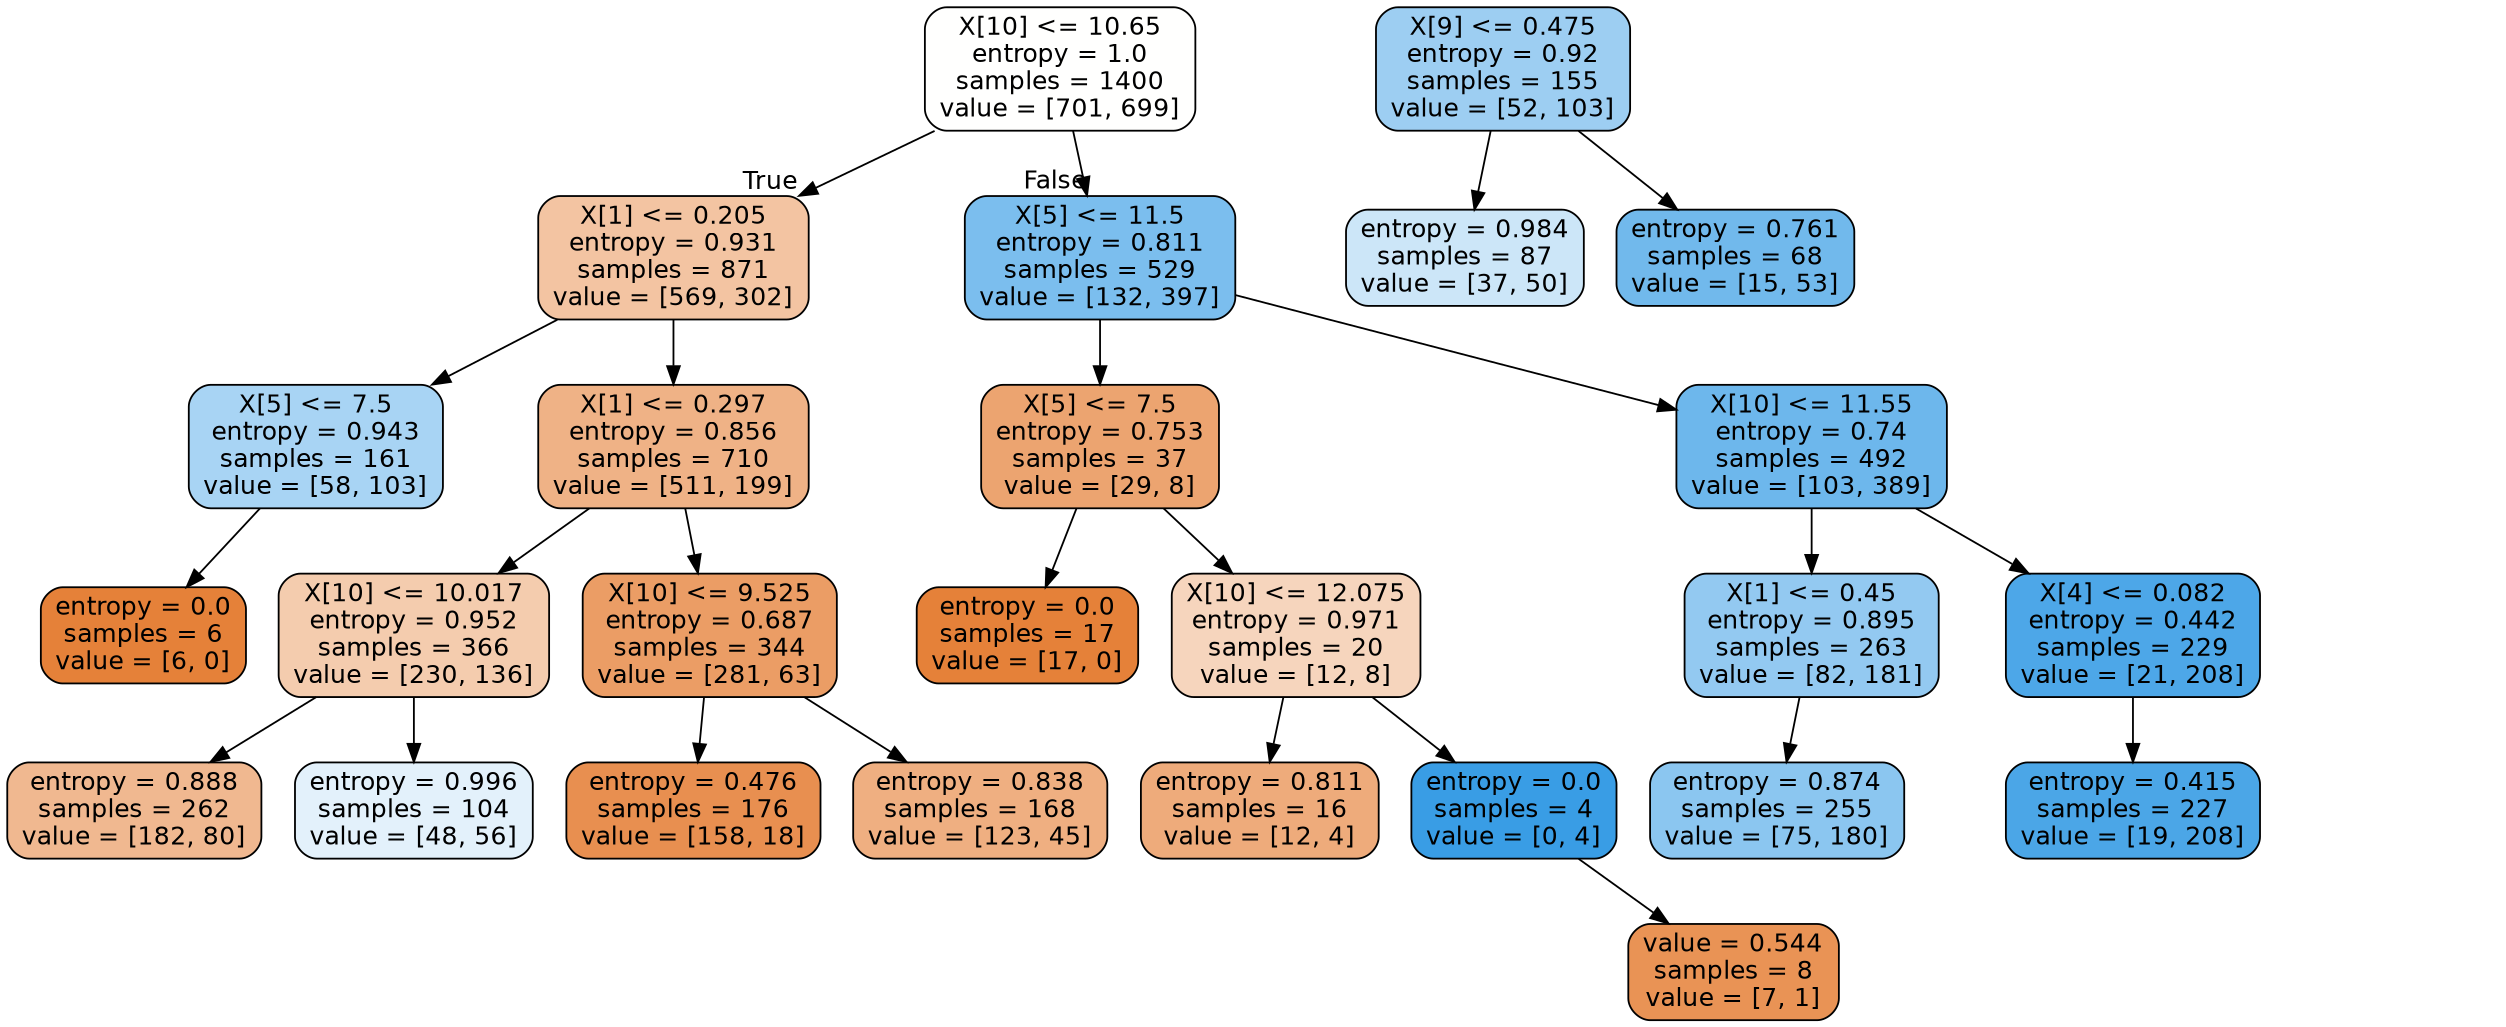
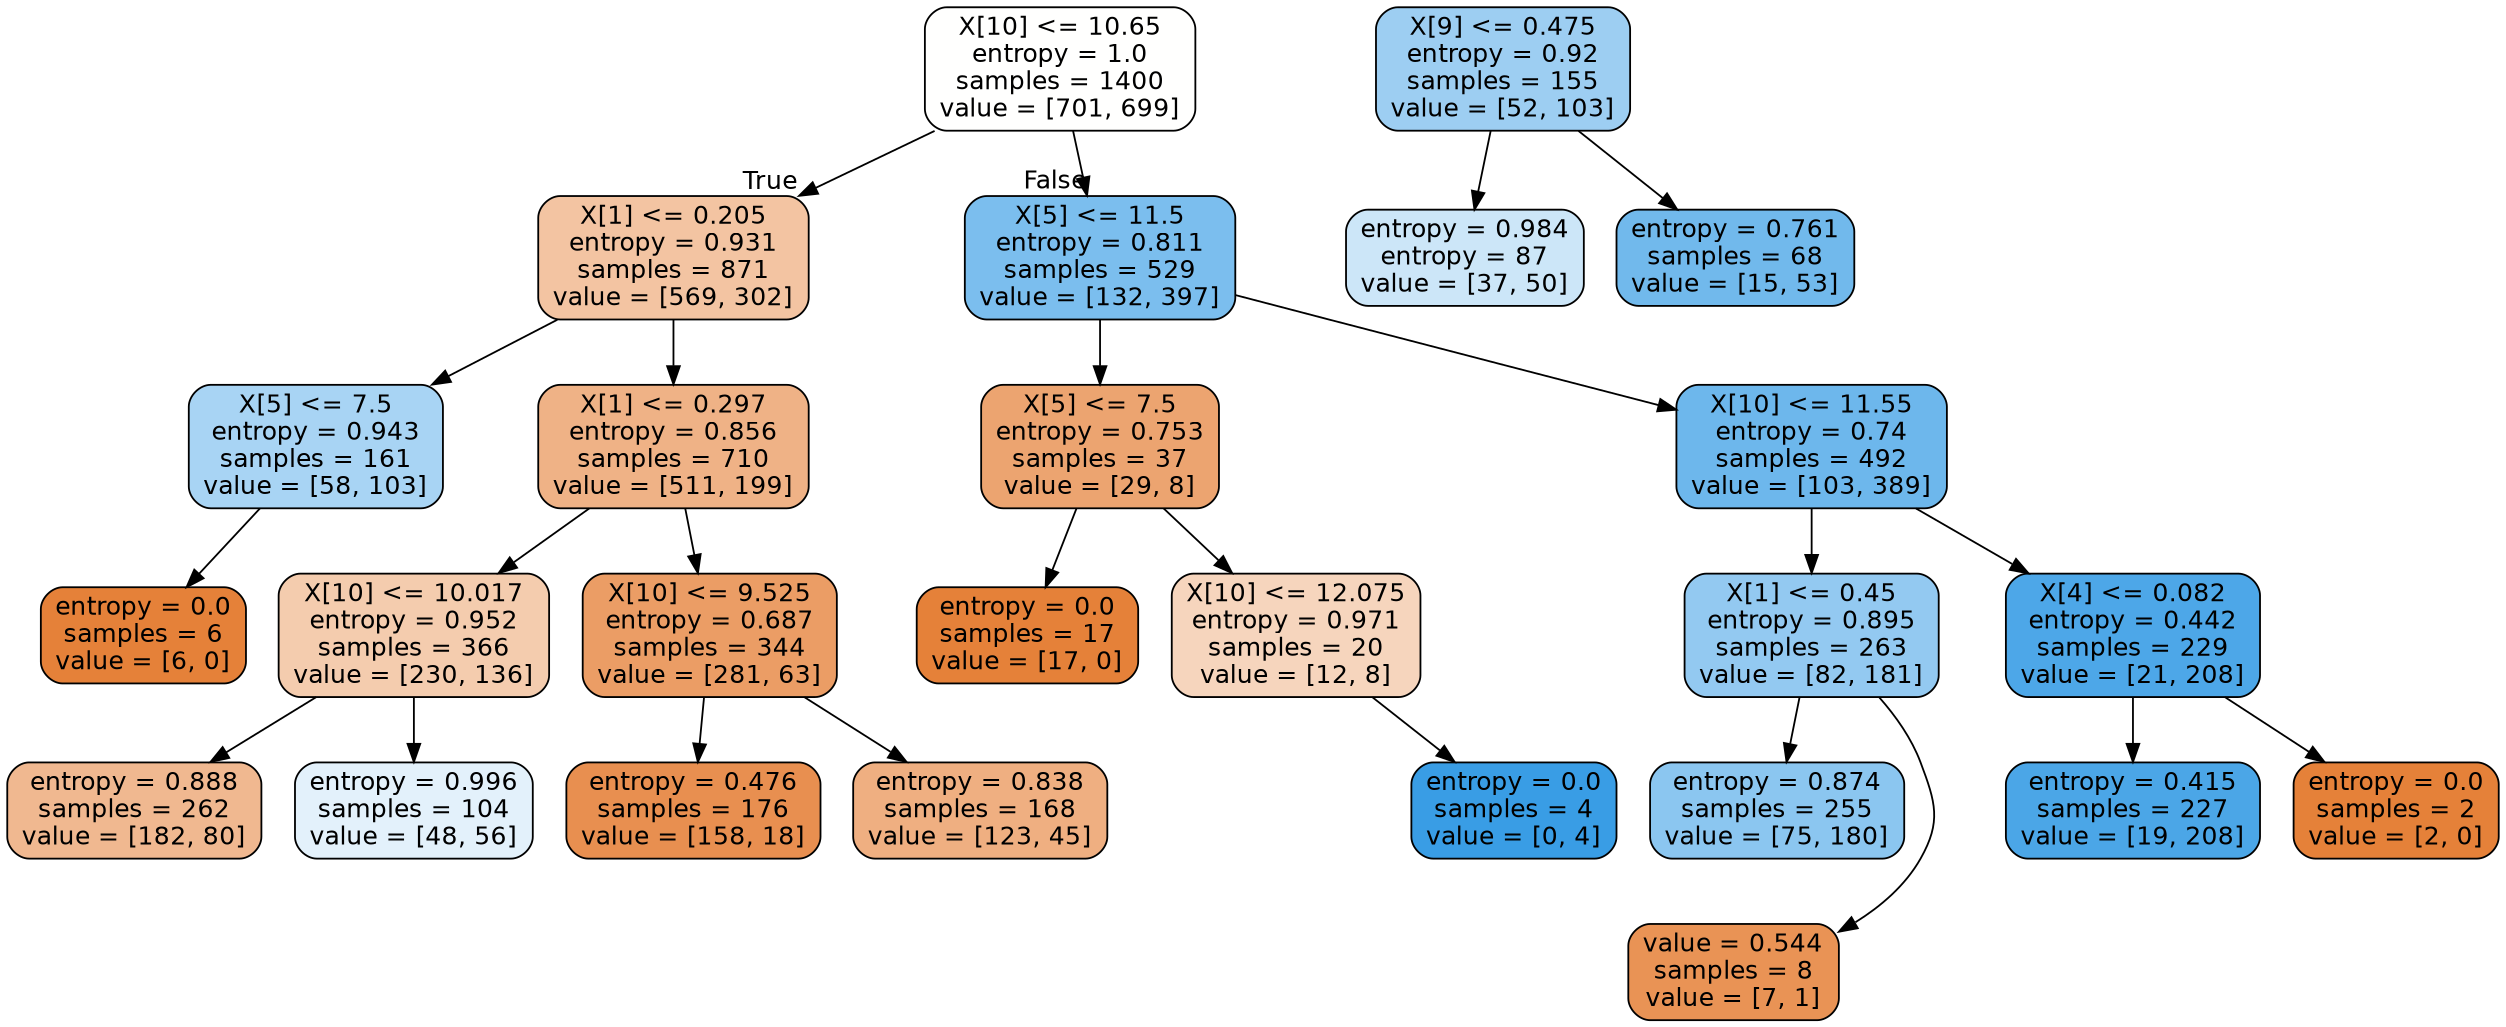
(1465, 258) -> (1465, 258)
(1260, 811) -> none
none -> (2396, 811)
(1616, 886) -> (1934, 818)
